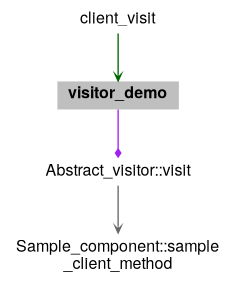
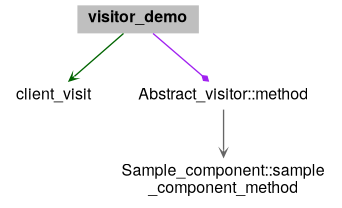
(118, 54) -> (99, 55)
(118, 172) -> (224, 95)
(118, 256) -> (224, 180)
